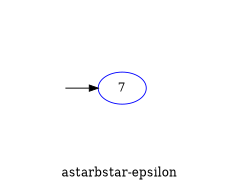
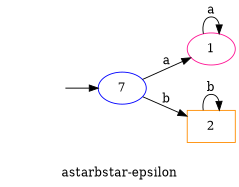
none -> (211, 49)
none -> (211, 126)
